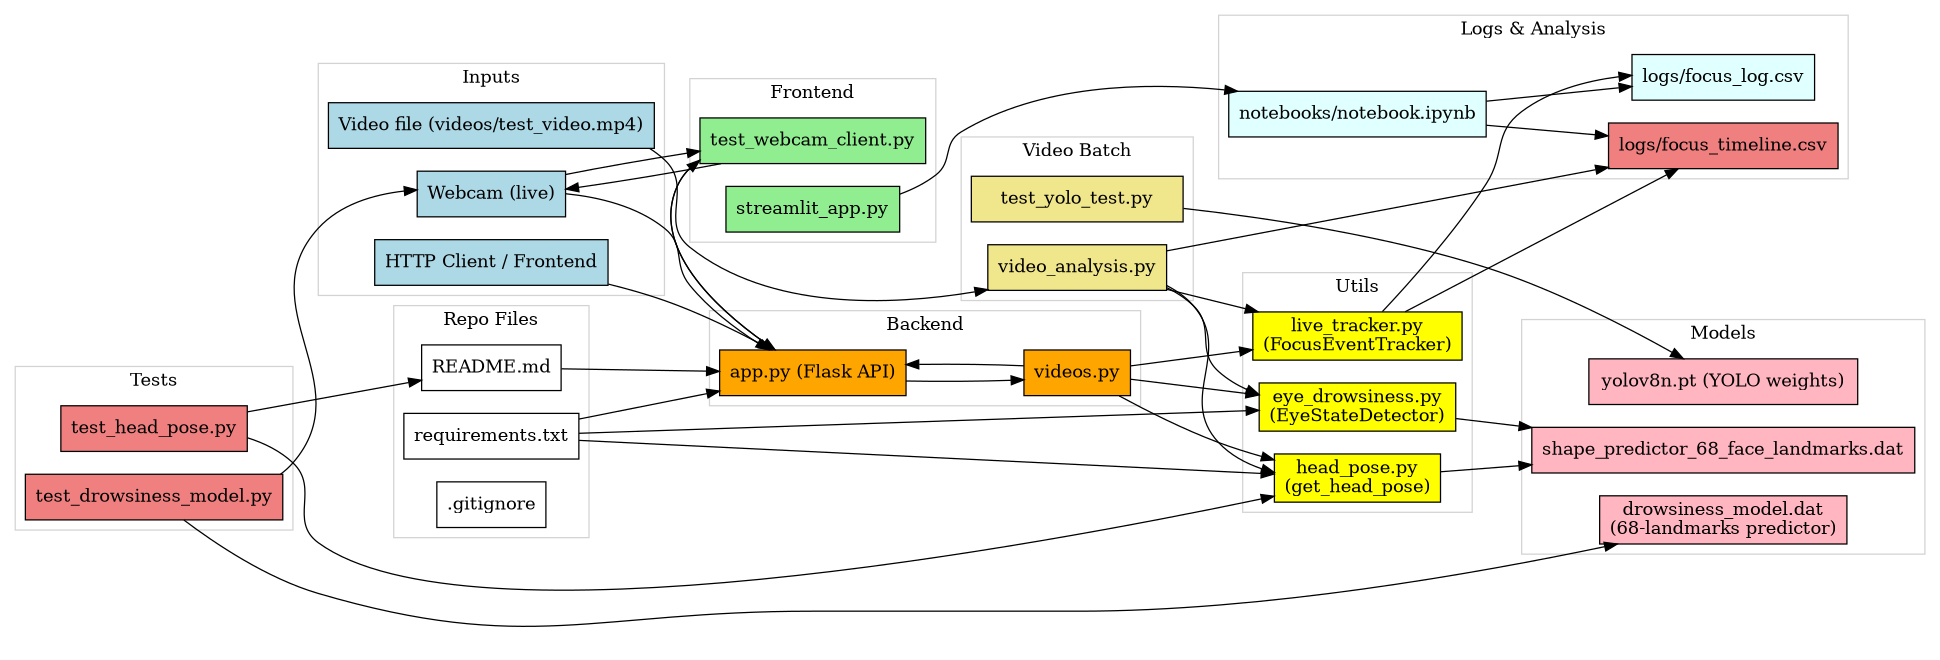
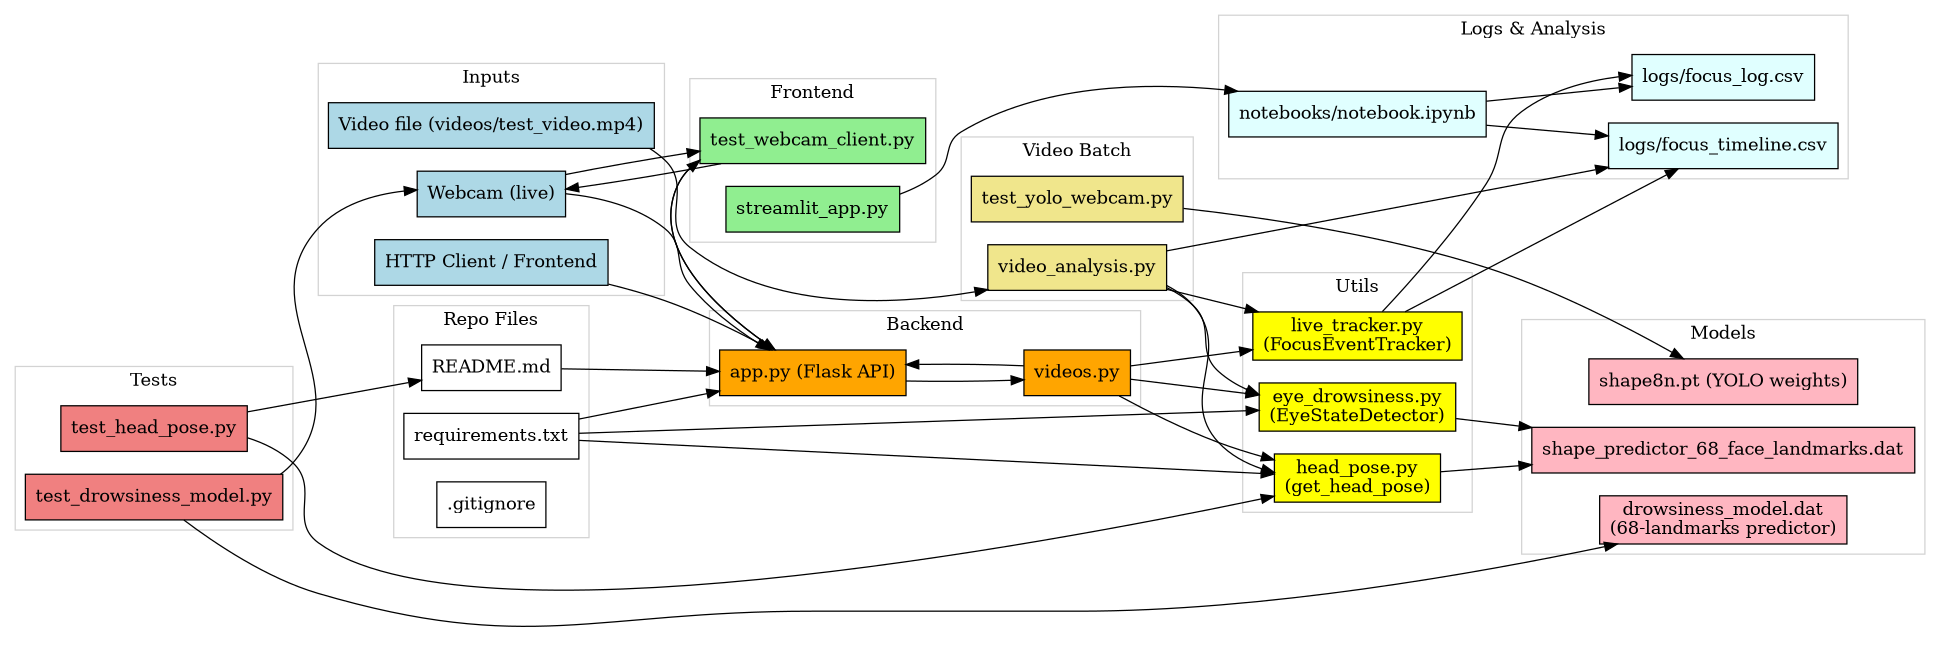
(1723, 146) -> (1723, 146)
(1077, 199) -> (1077, 199)
(1723, 382) -> (1723, 382)
